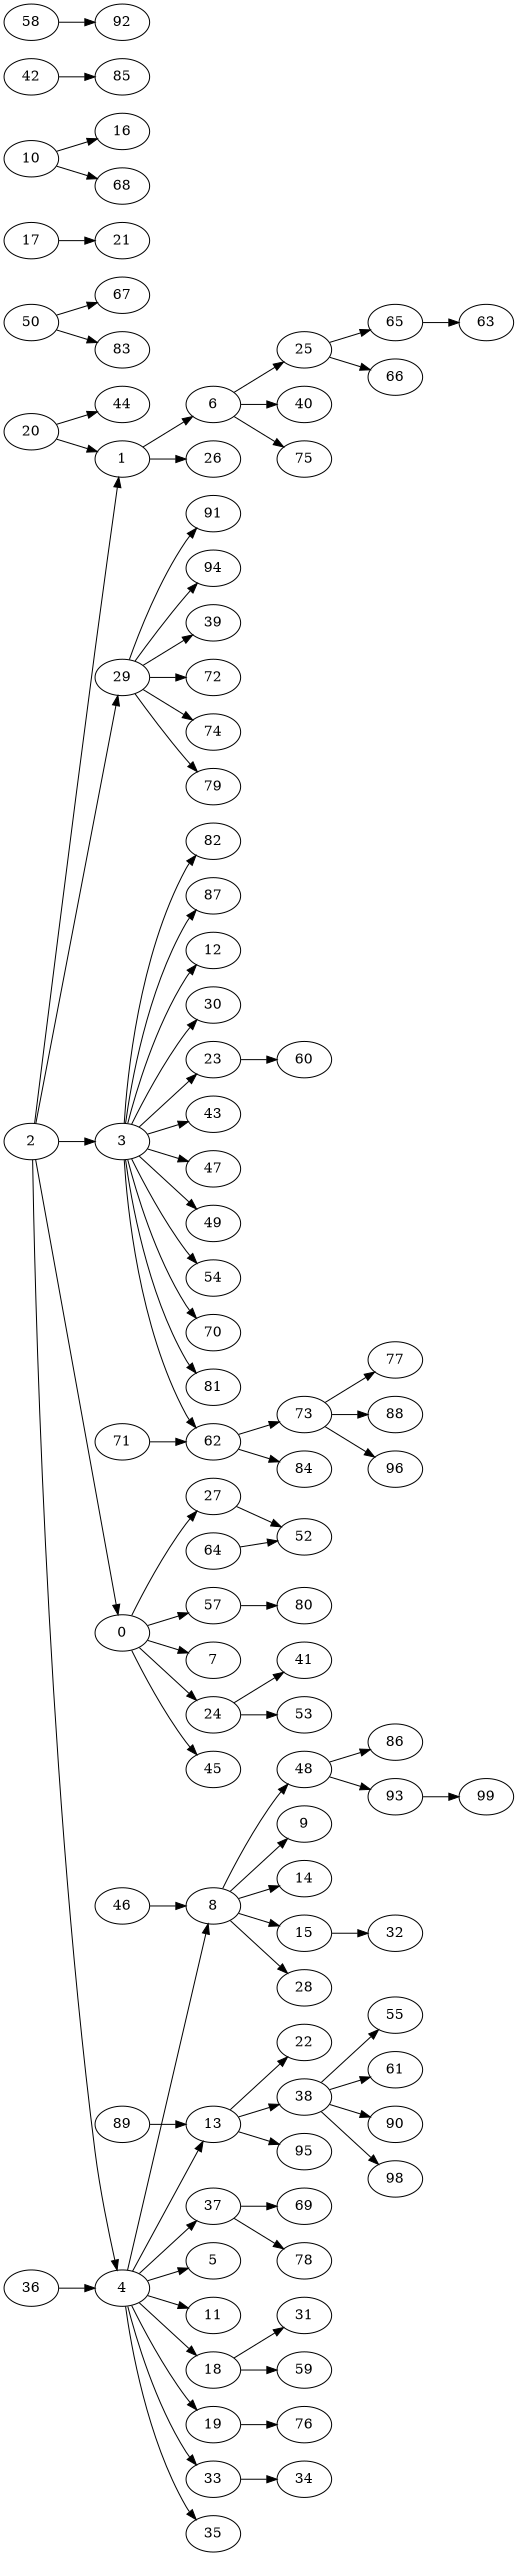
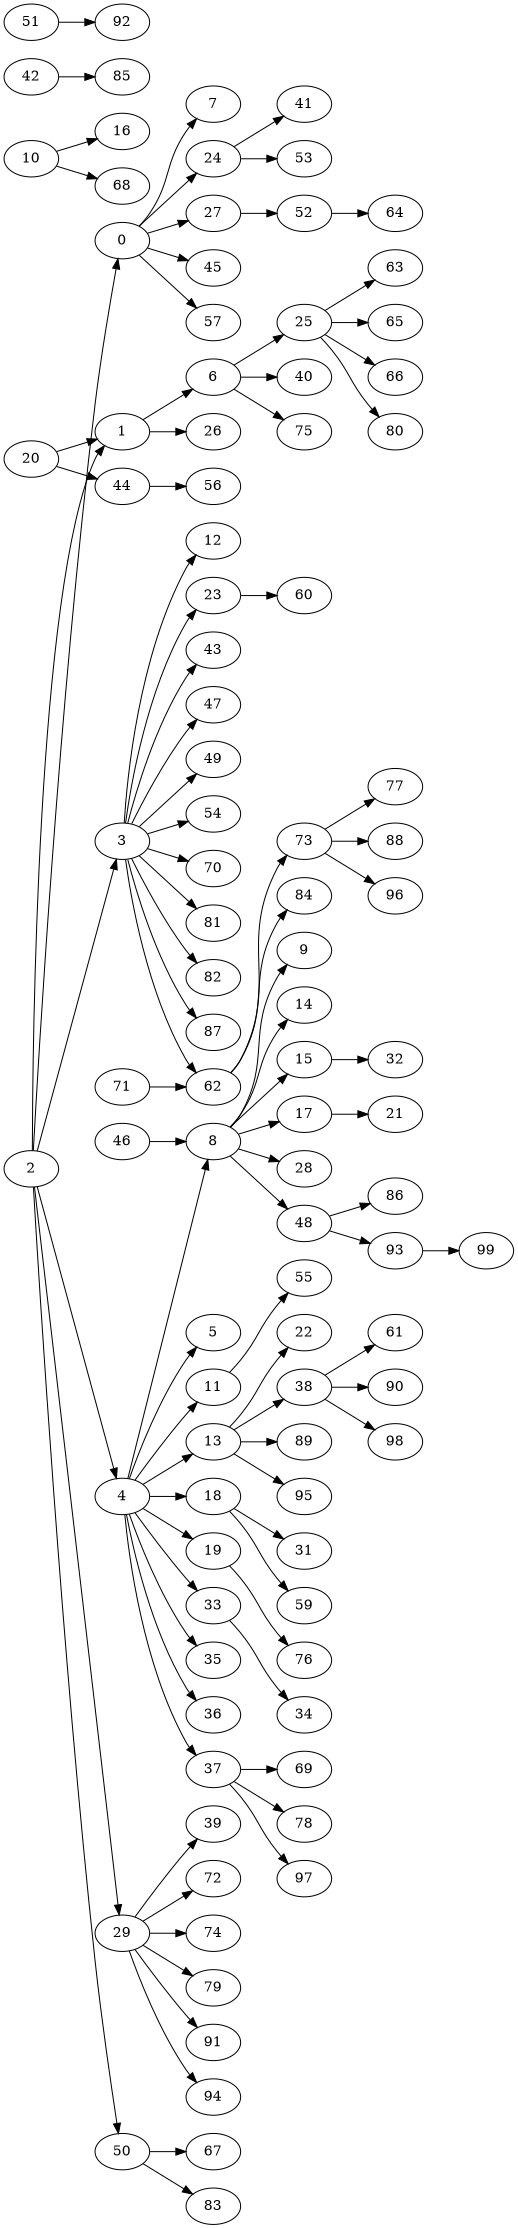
(31, 22) -> (31, 22)
(436, 323) -> (345, 298)
none -> (213, 486)
(213, 1005) -> none
none -> (254, 1129)
(254, 1545) -> (345, 213)
(254, 1606) -> (347, 373)
none -> (67, 1656)
none -> (304, 1879)
(346, 2060) -> (256, 1337)
(168, 2124) -> (254, 1442)
(72, 2288) -> (150, 1607)
